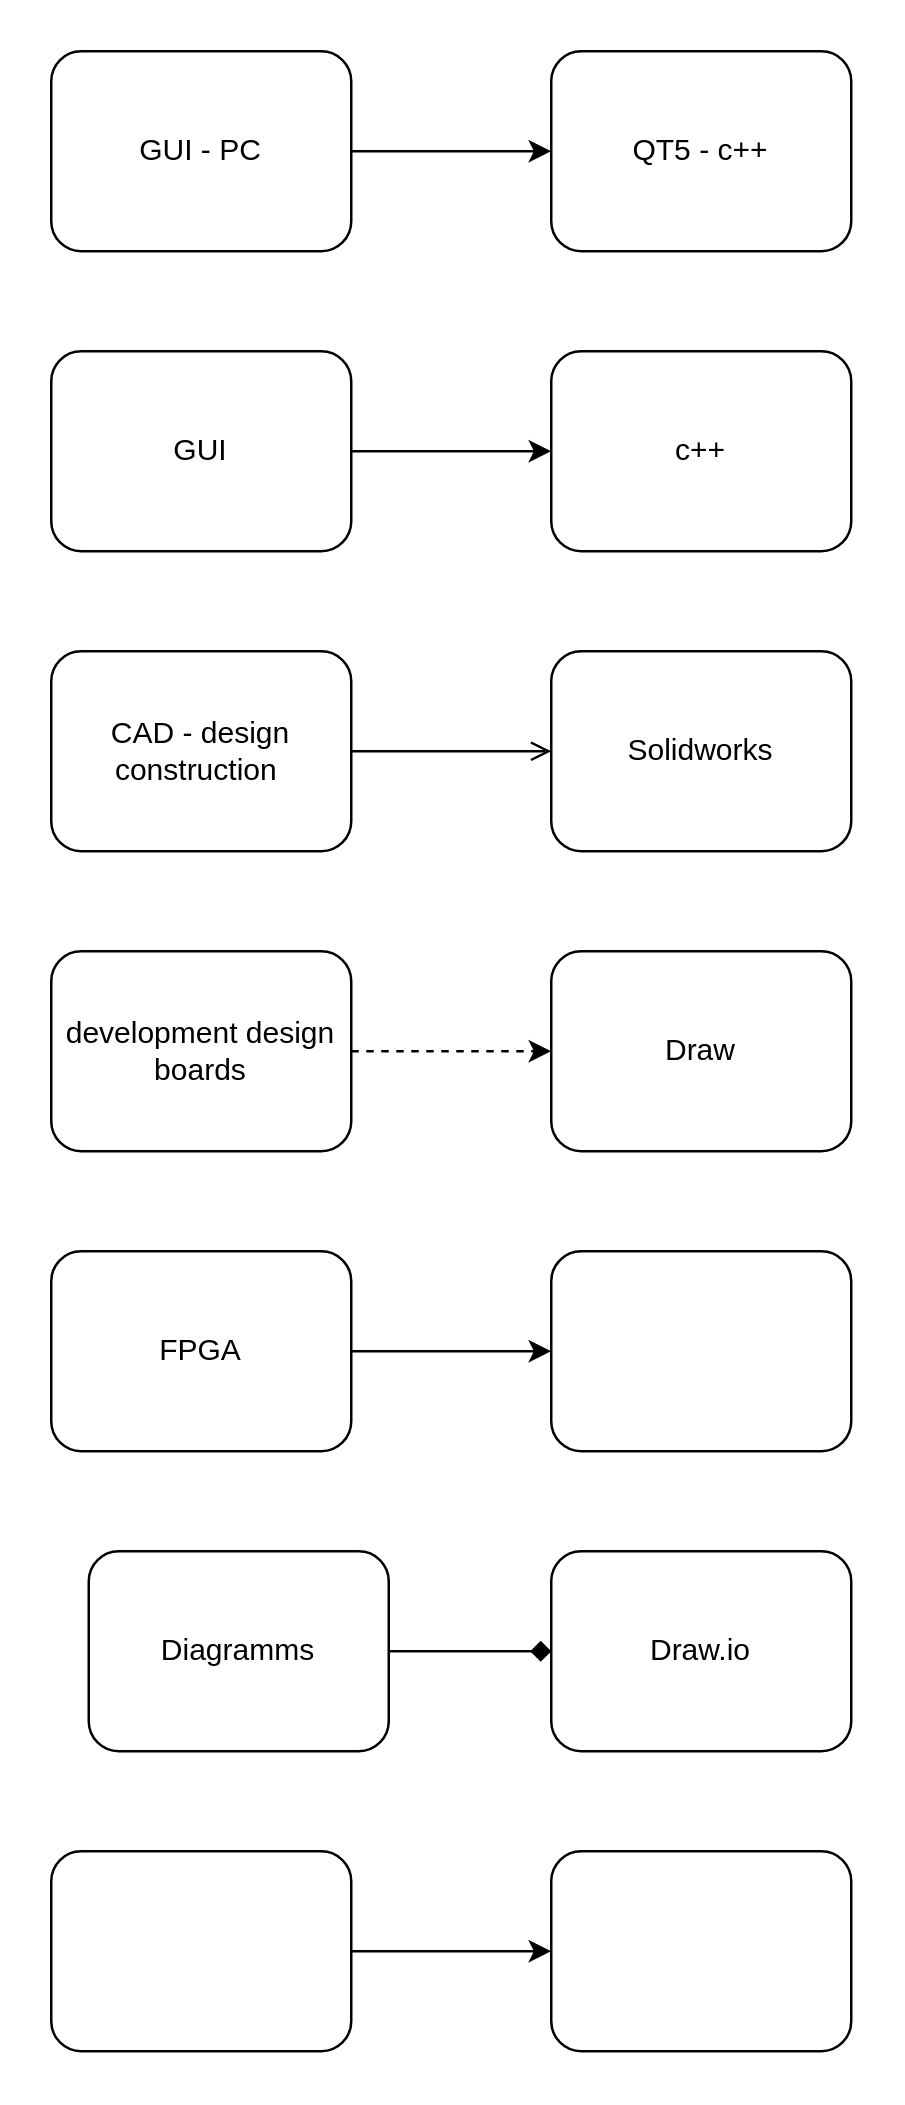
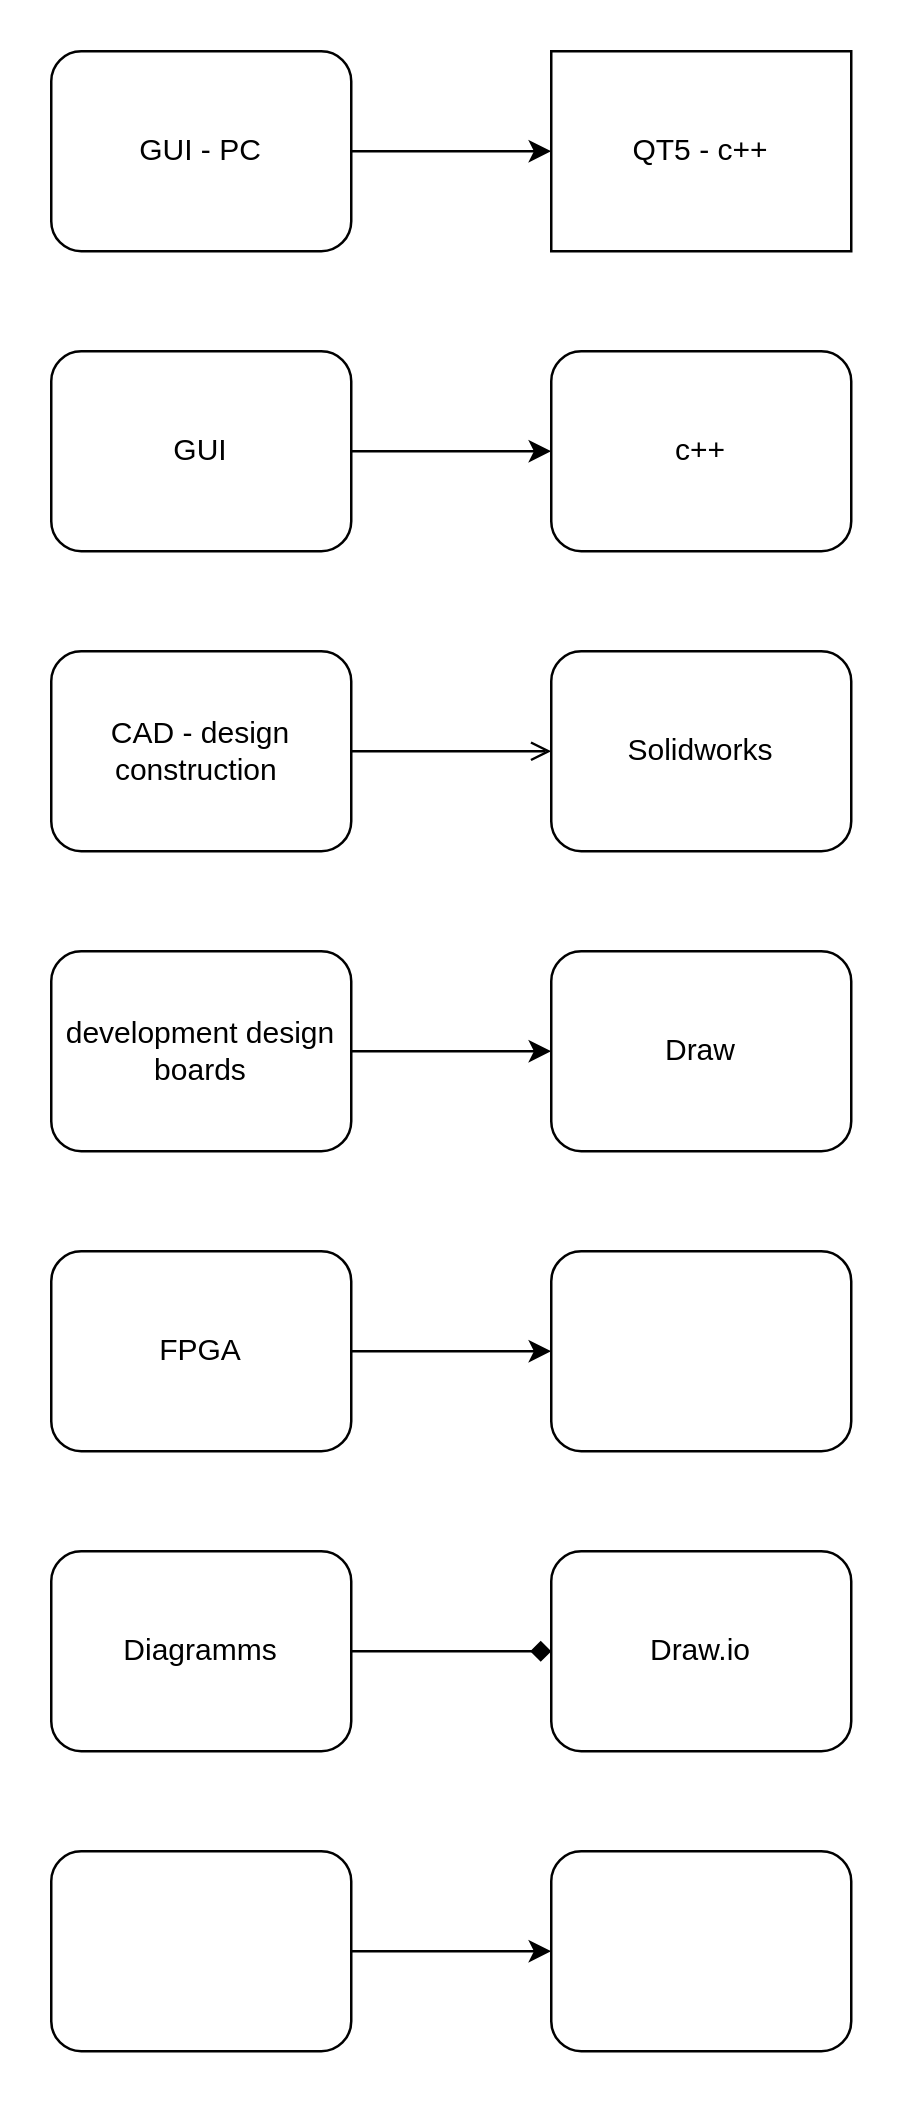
(701, 151) -> (701, 151)
(442, 1051) -> (442, 1051)
(239, 1651) -> (201, 1651)
